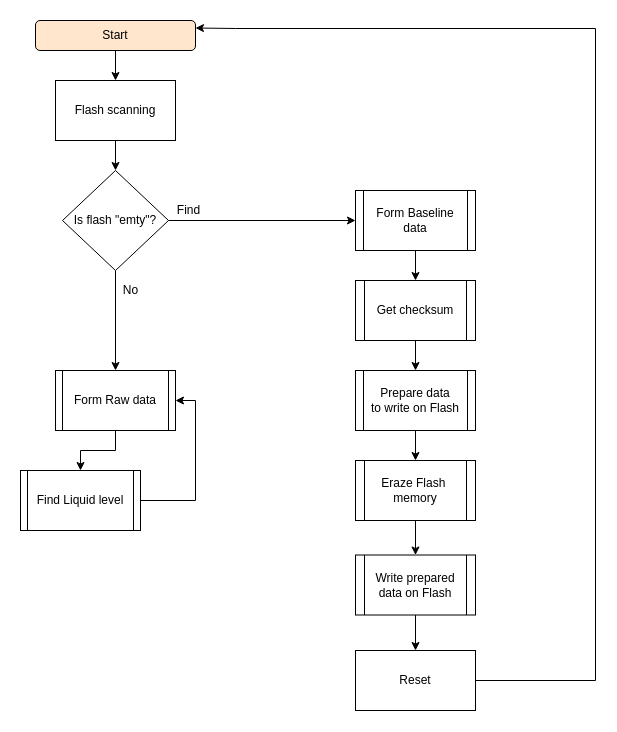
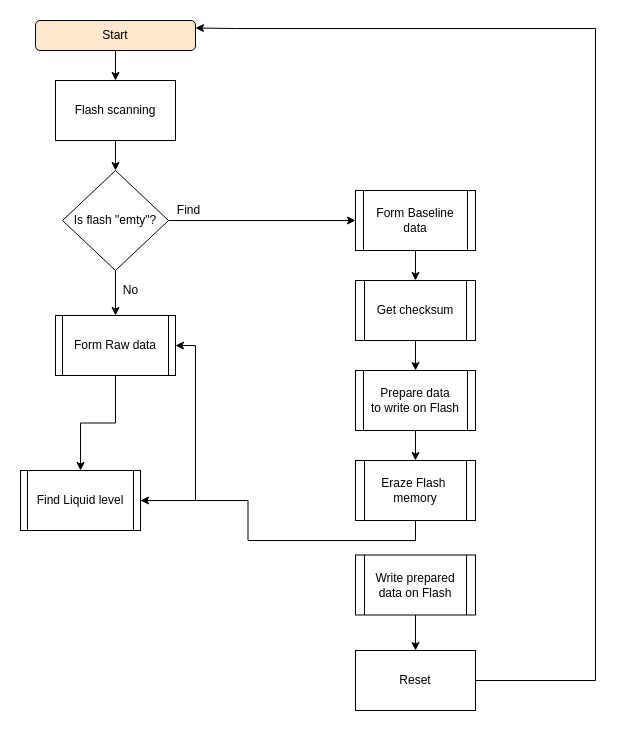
(116, 401) -> (116, 346)
(416, 543) -> (288, 541)
